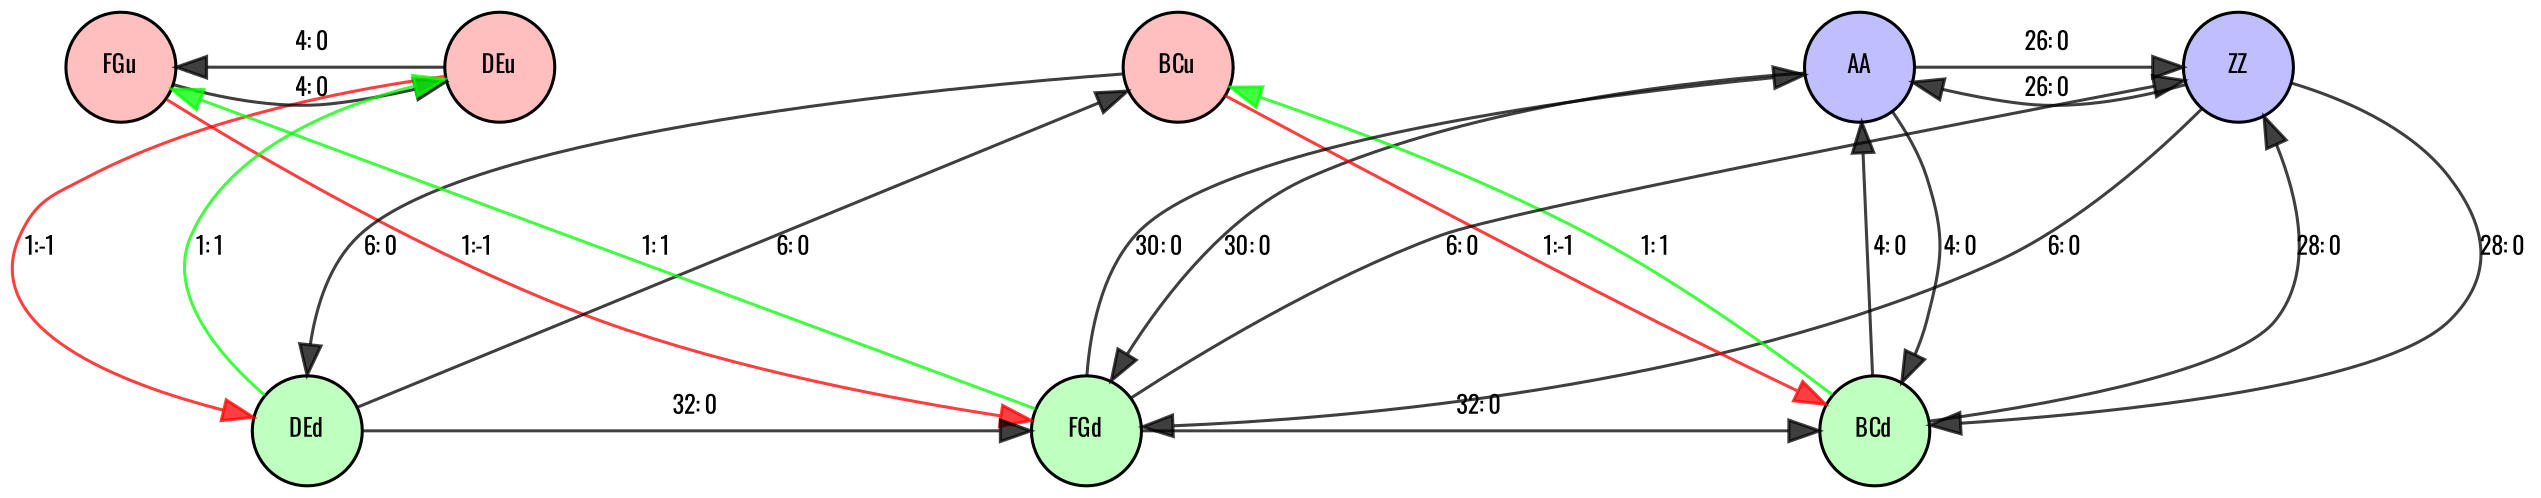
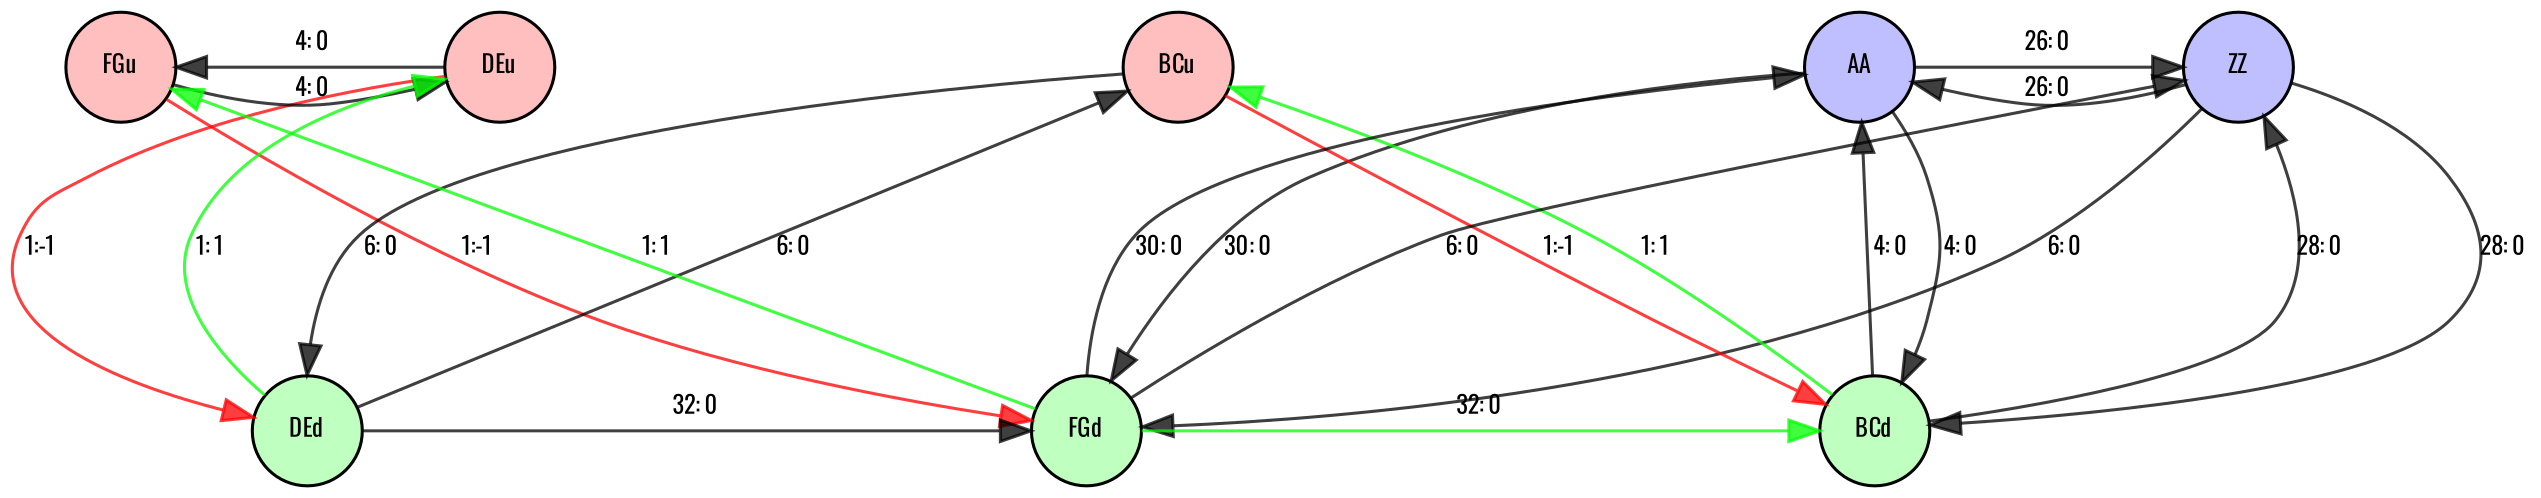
(1465, 431) -> (1465, 431)
